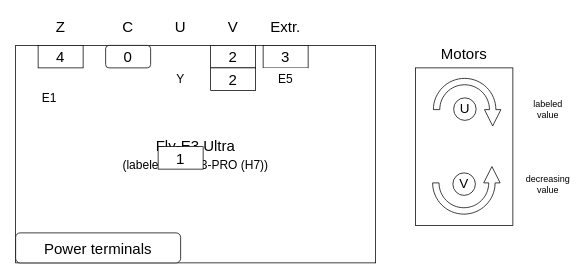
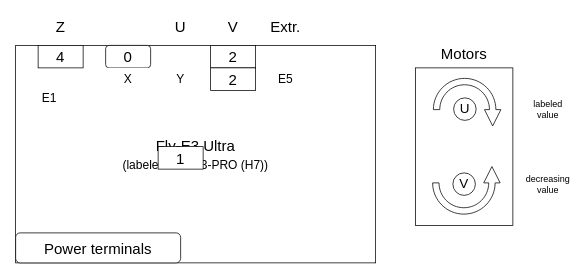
(128, 27) -> none
(285, 57) -> none
none -> (128, 79)
